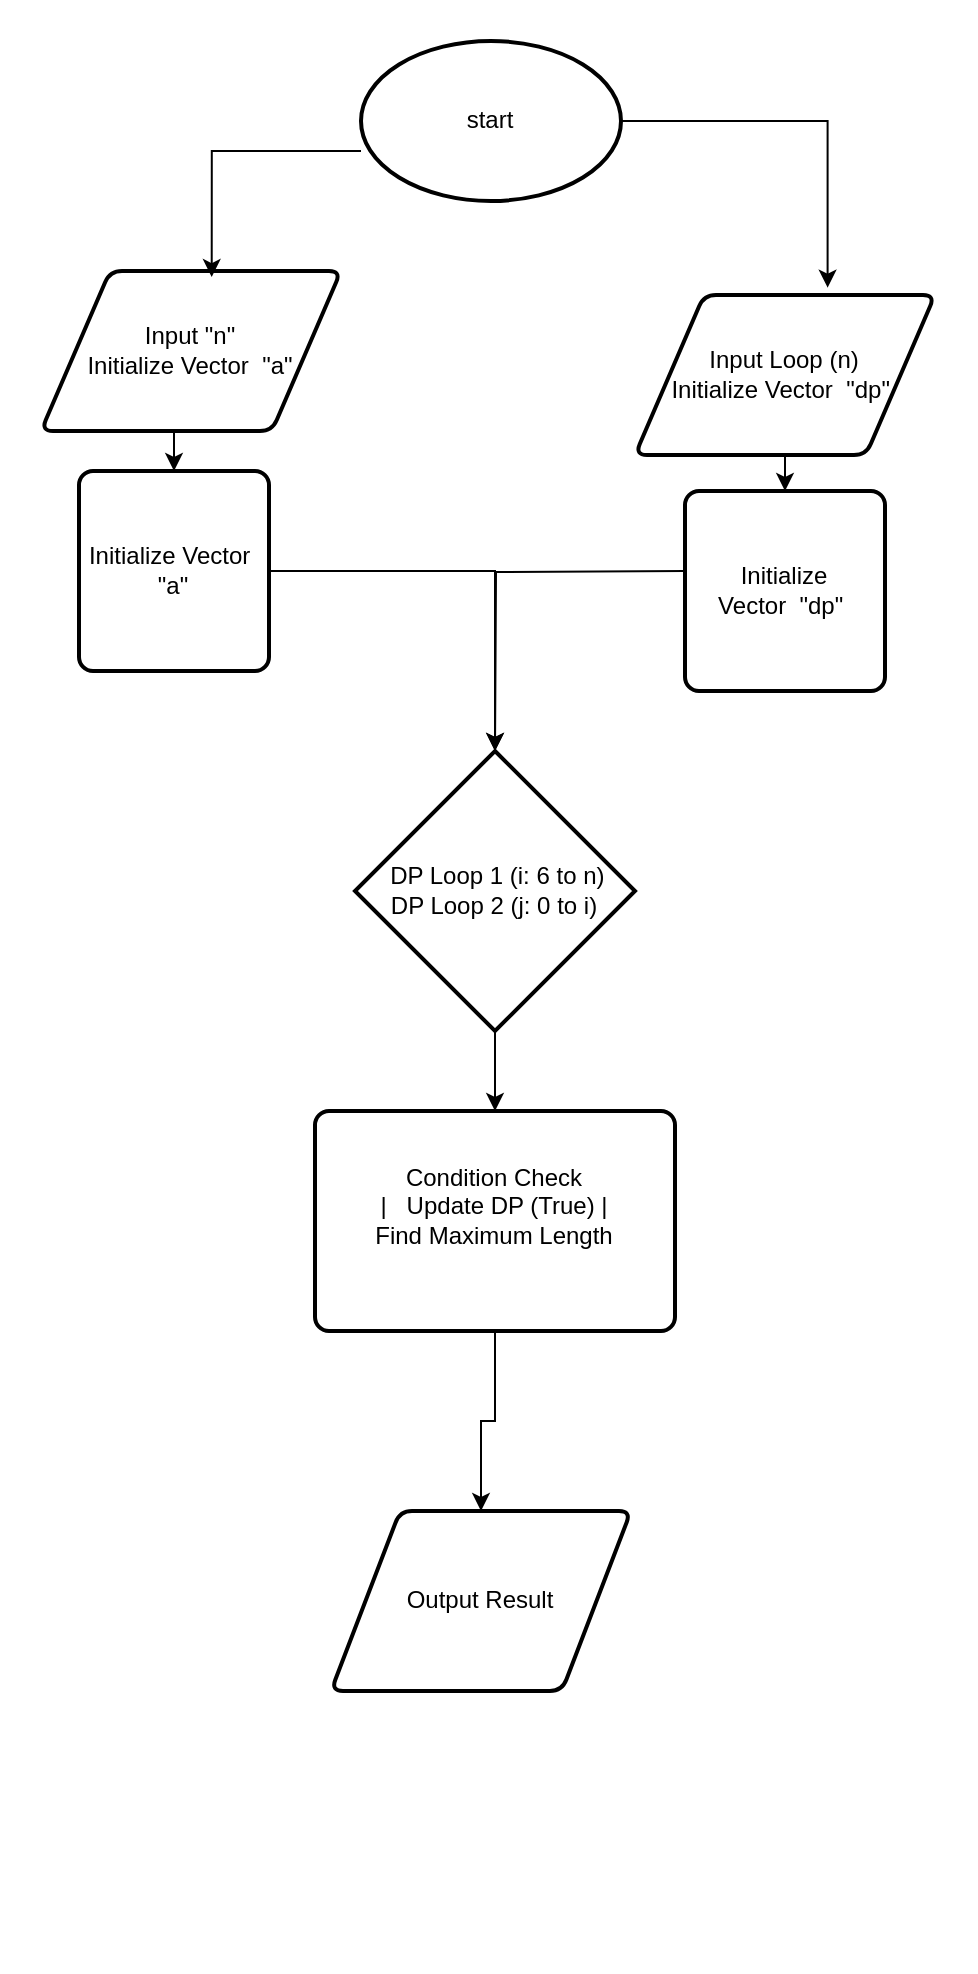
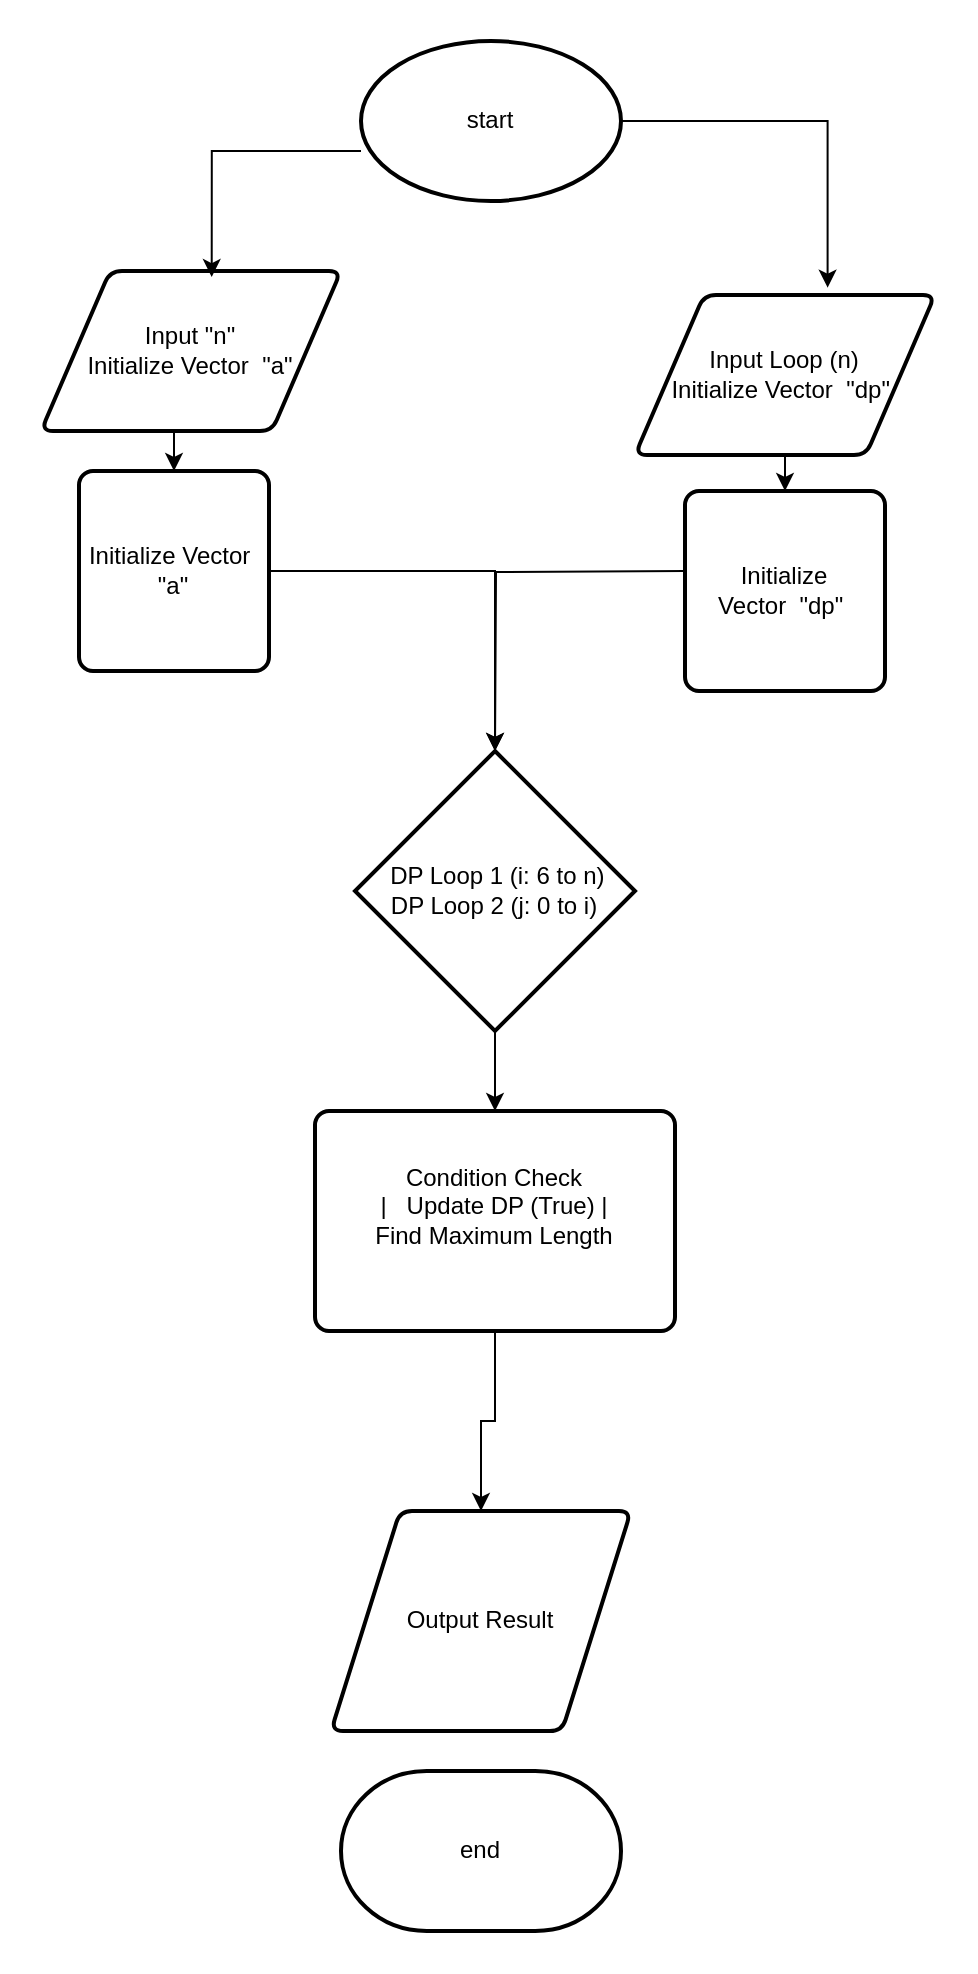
(481, 1601) -> (481, 1621)
none -> (481, 1851)
